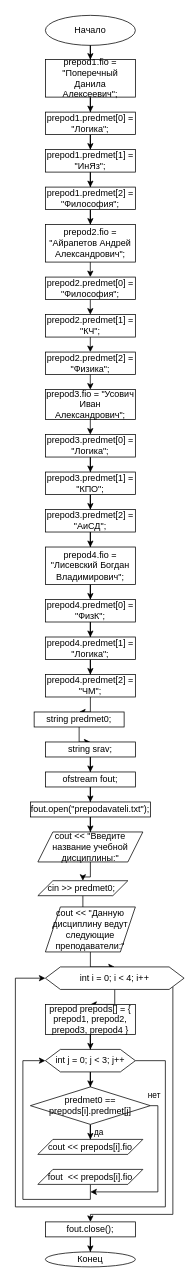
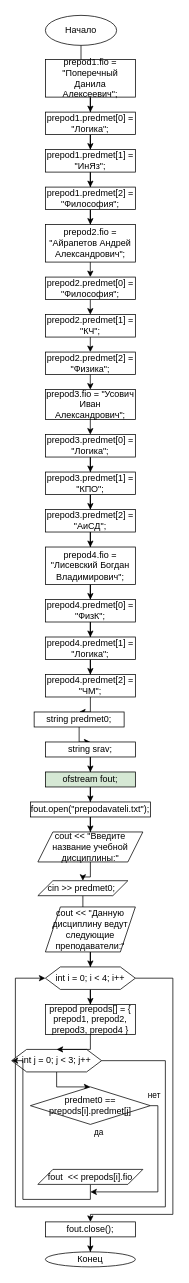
(90, 30) -> (81, 30)
(90, 780) -> (90, 780)
(115, 978) -> (90, 978)
(90, 1061) -> (57, 1061)
(90, 1135) -> none
(90, 1147) -> none
